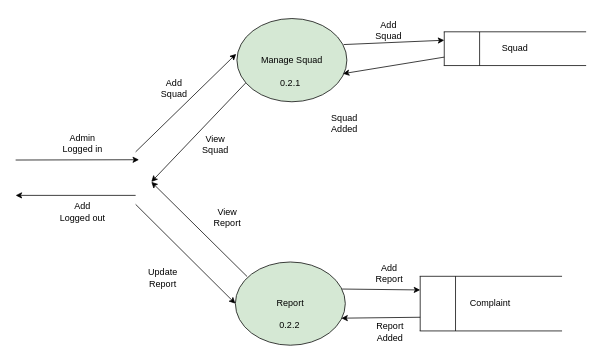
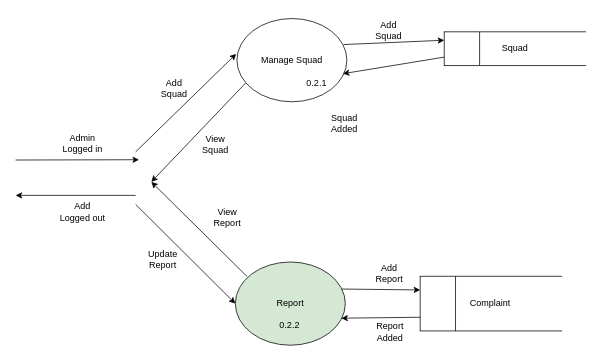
(292, 60) -> (292, 60)
(290, 84) -> (316, 84)
(163, 278) -> (163, 259)
